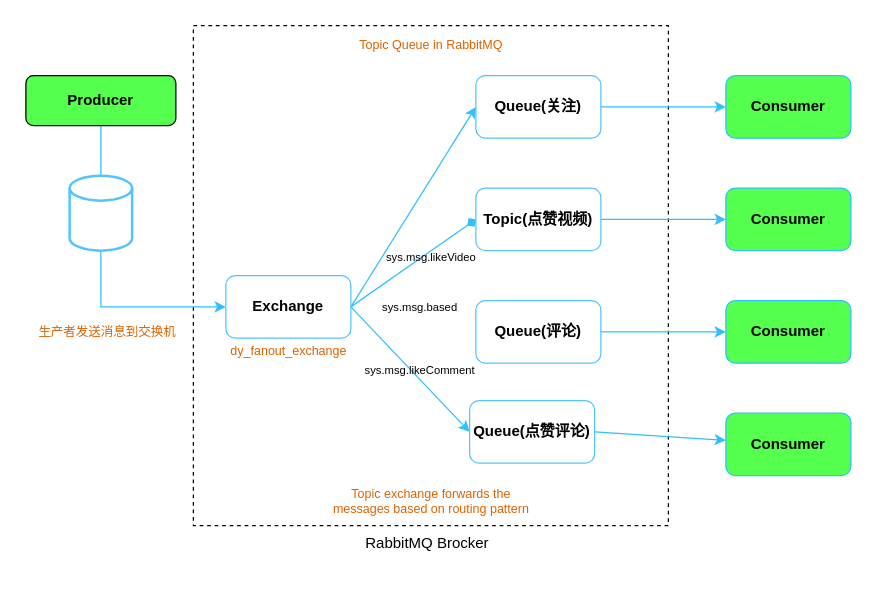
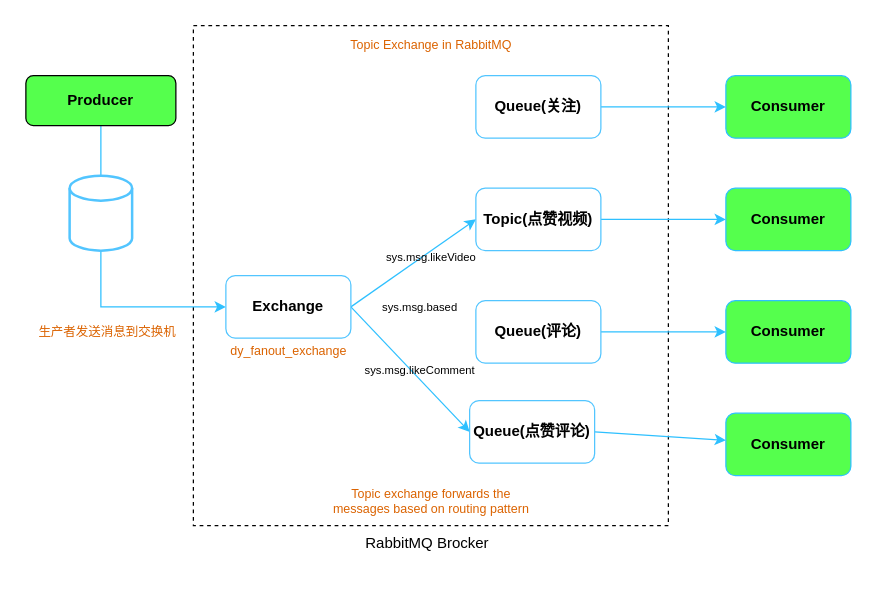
(431, 44) -> (431, 44)
(413, 207) -> none
(467, 225) -> (467, 225)
